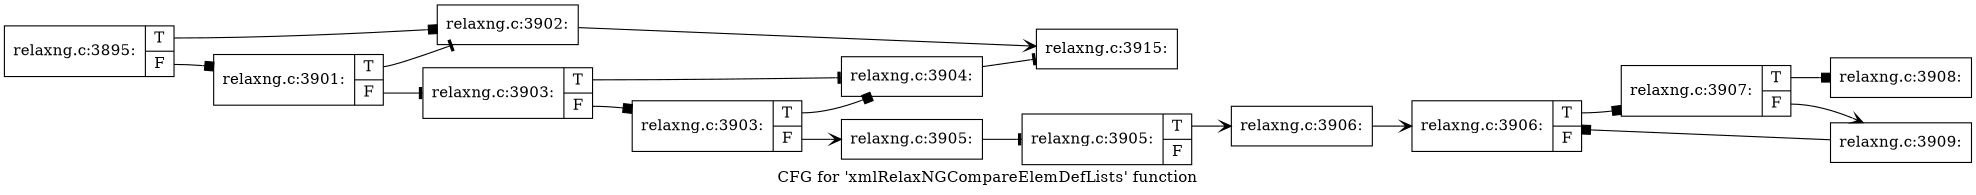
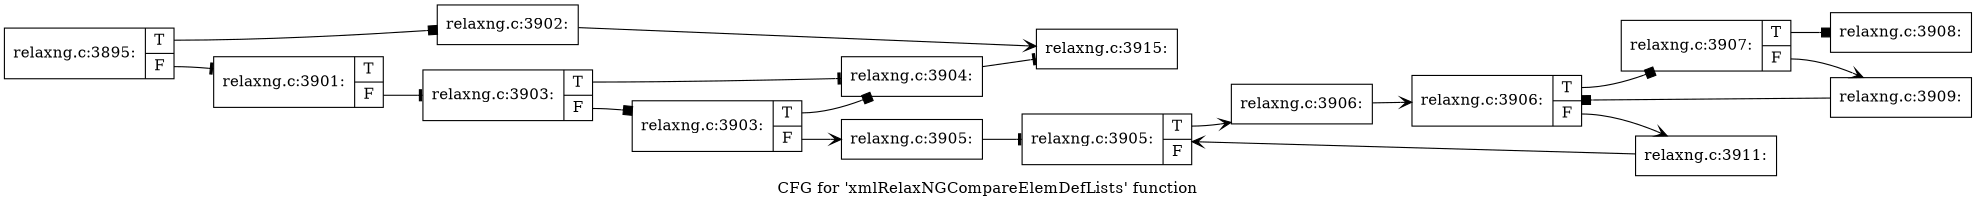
(416, 58) -> none
(188, 65) -> (191, 67)
none -> (1706, 156)
